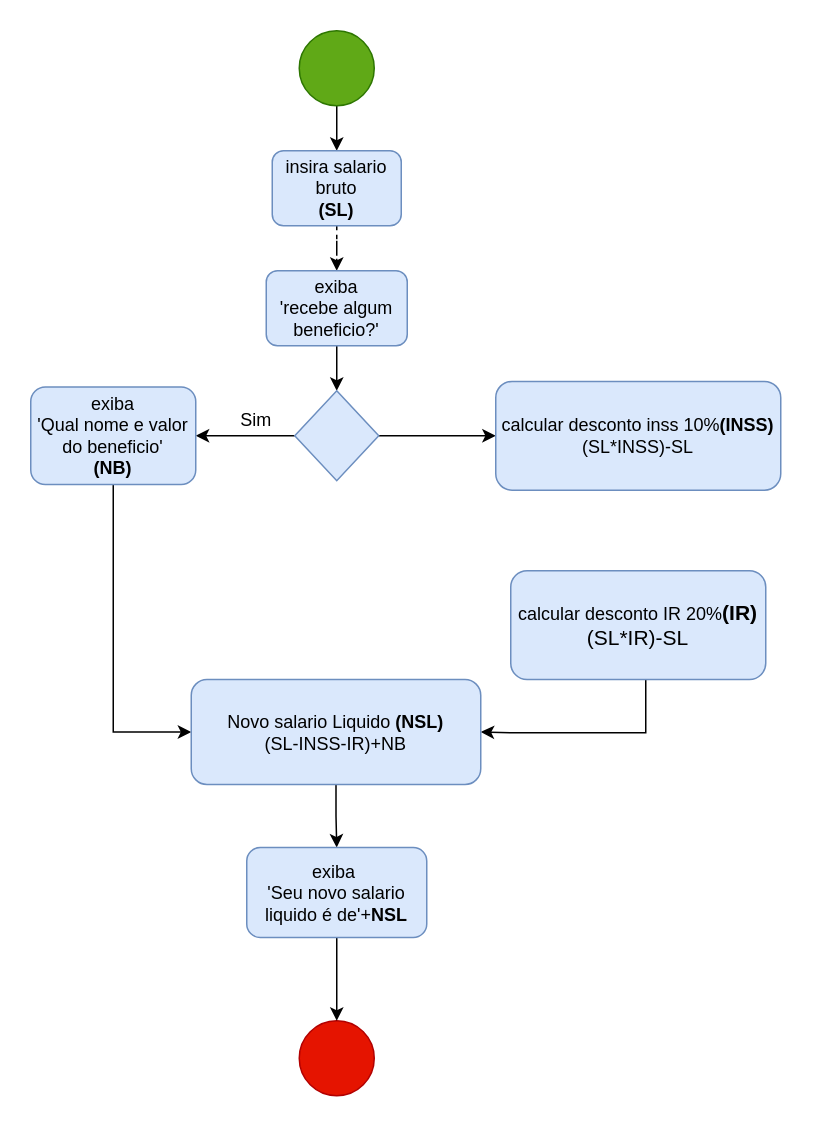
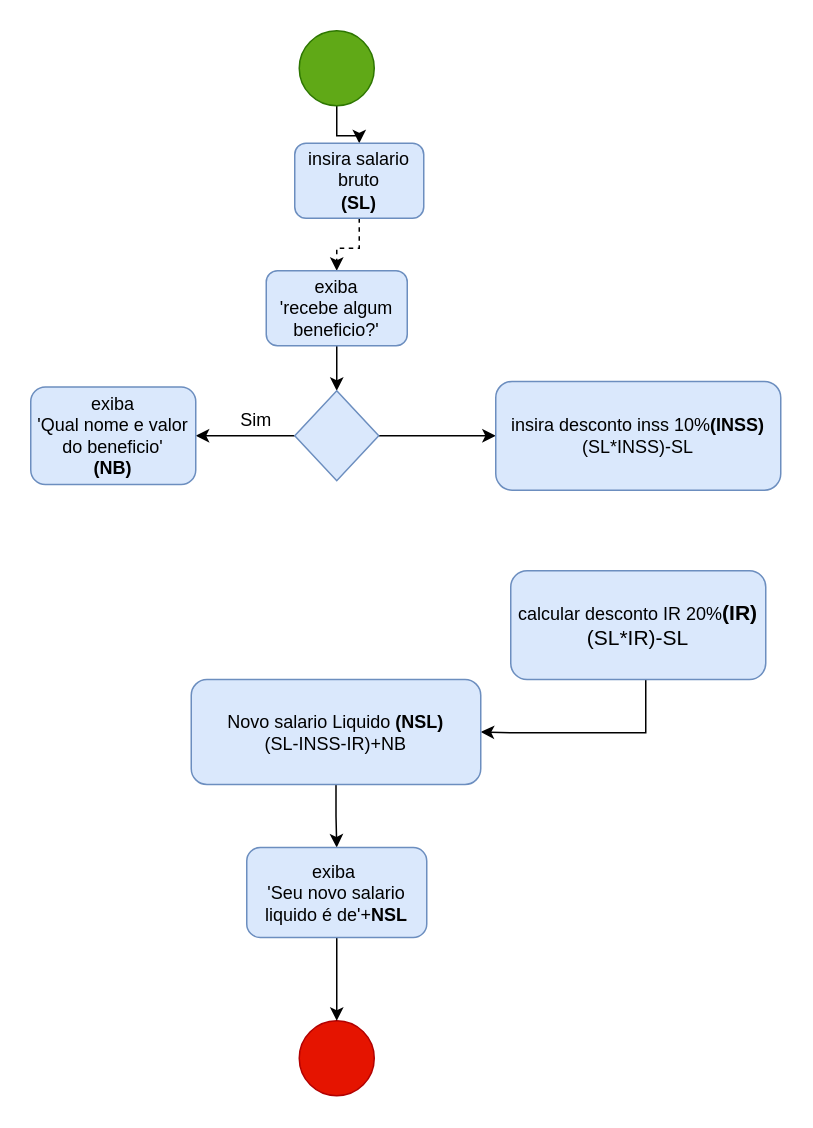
(337, 188) -> (359, 181)
(638, 436) -> (638, 436)
(113, 642) -> none
